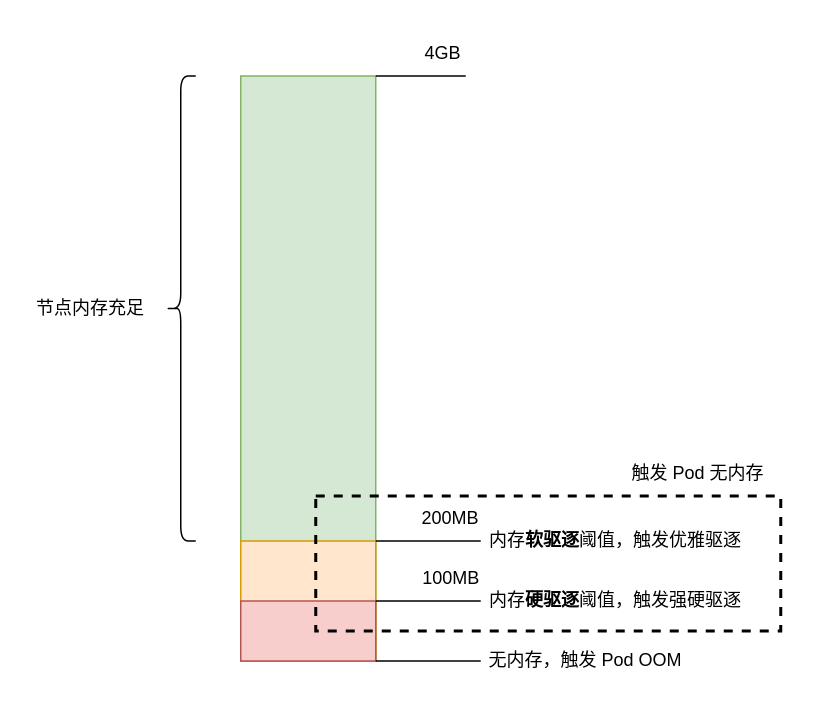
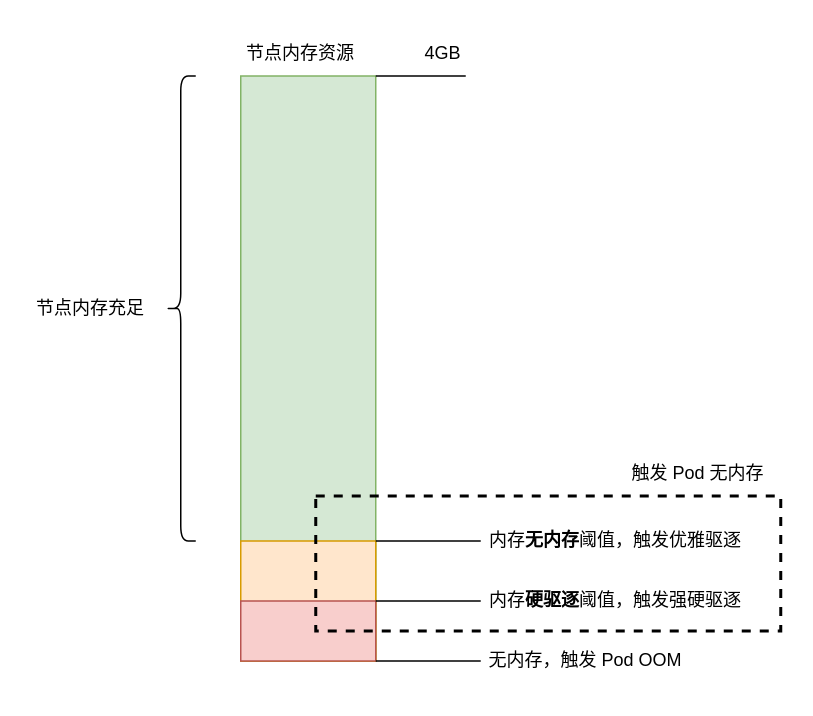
none -> (301, 53)
(451, 518) -> none
(616, 541) -> (616, 541)
(452, 578) -> none
